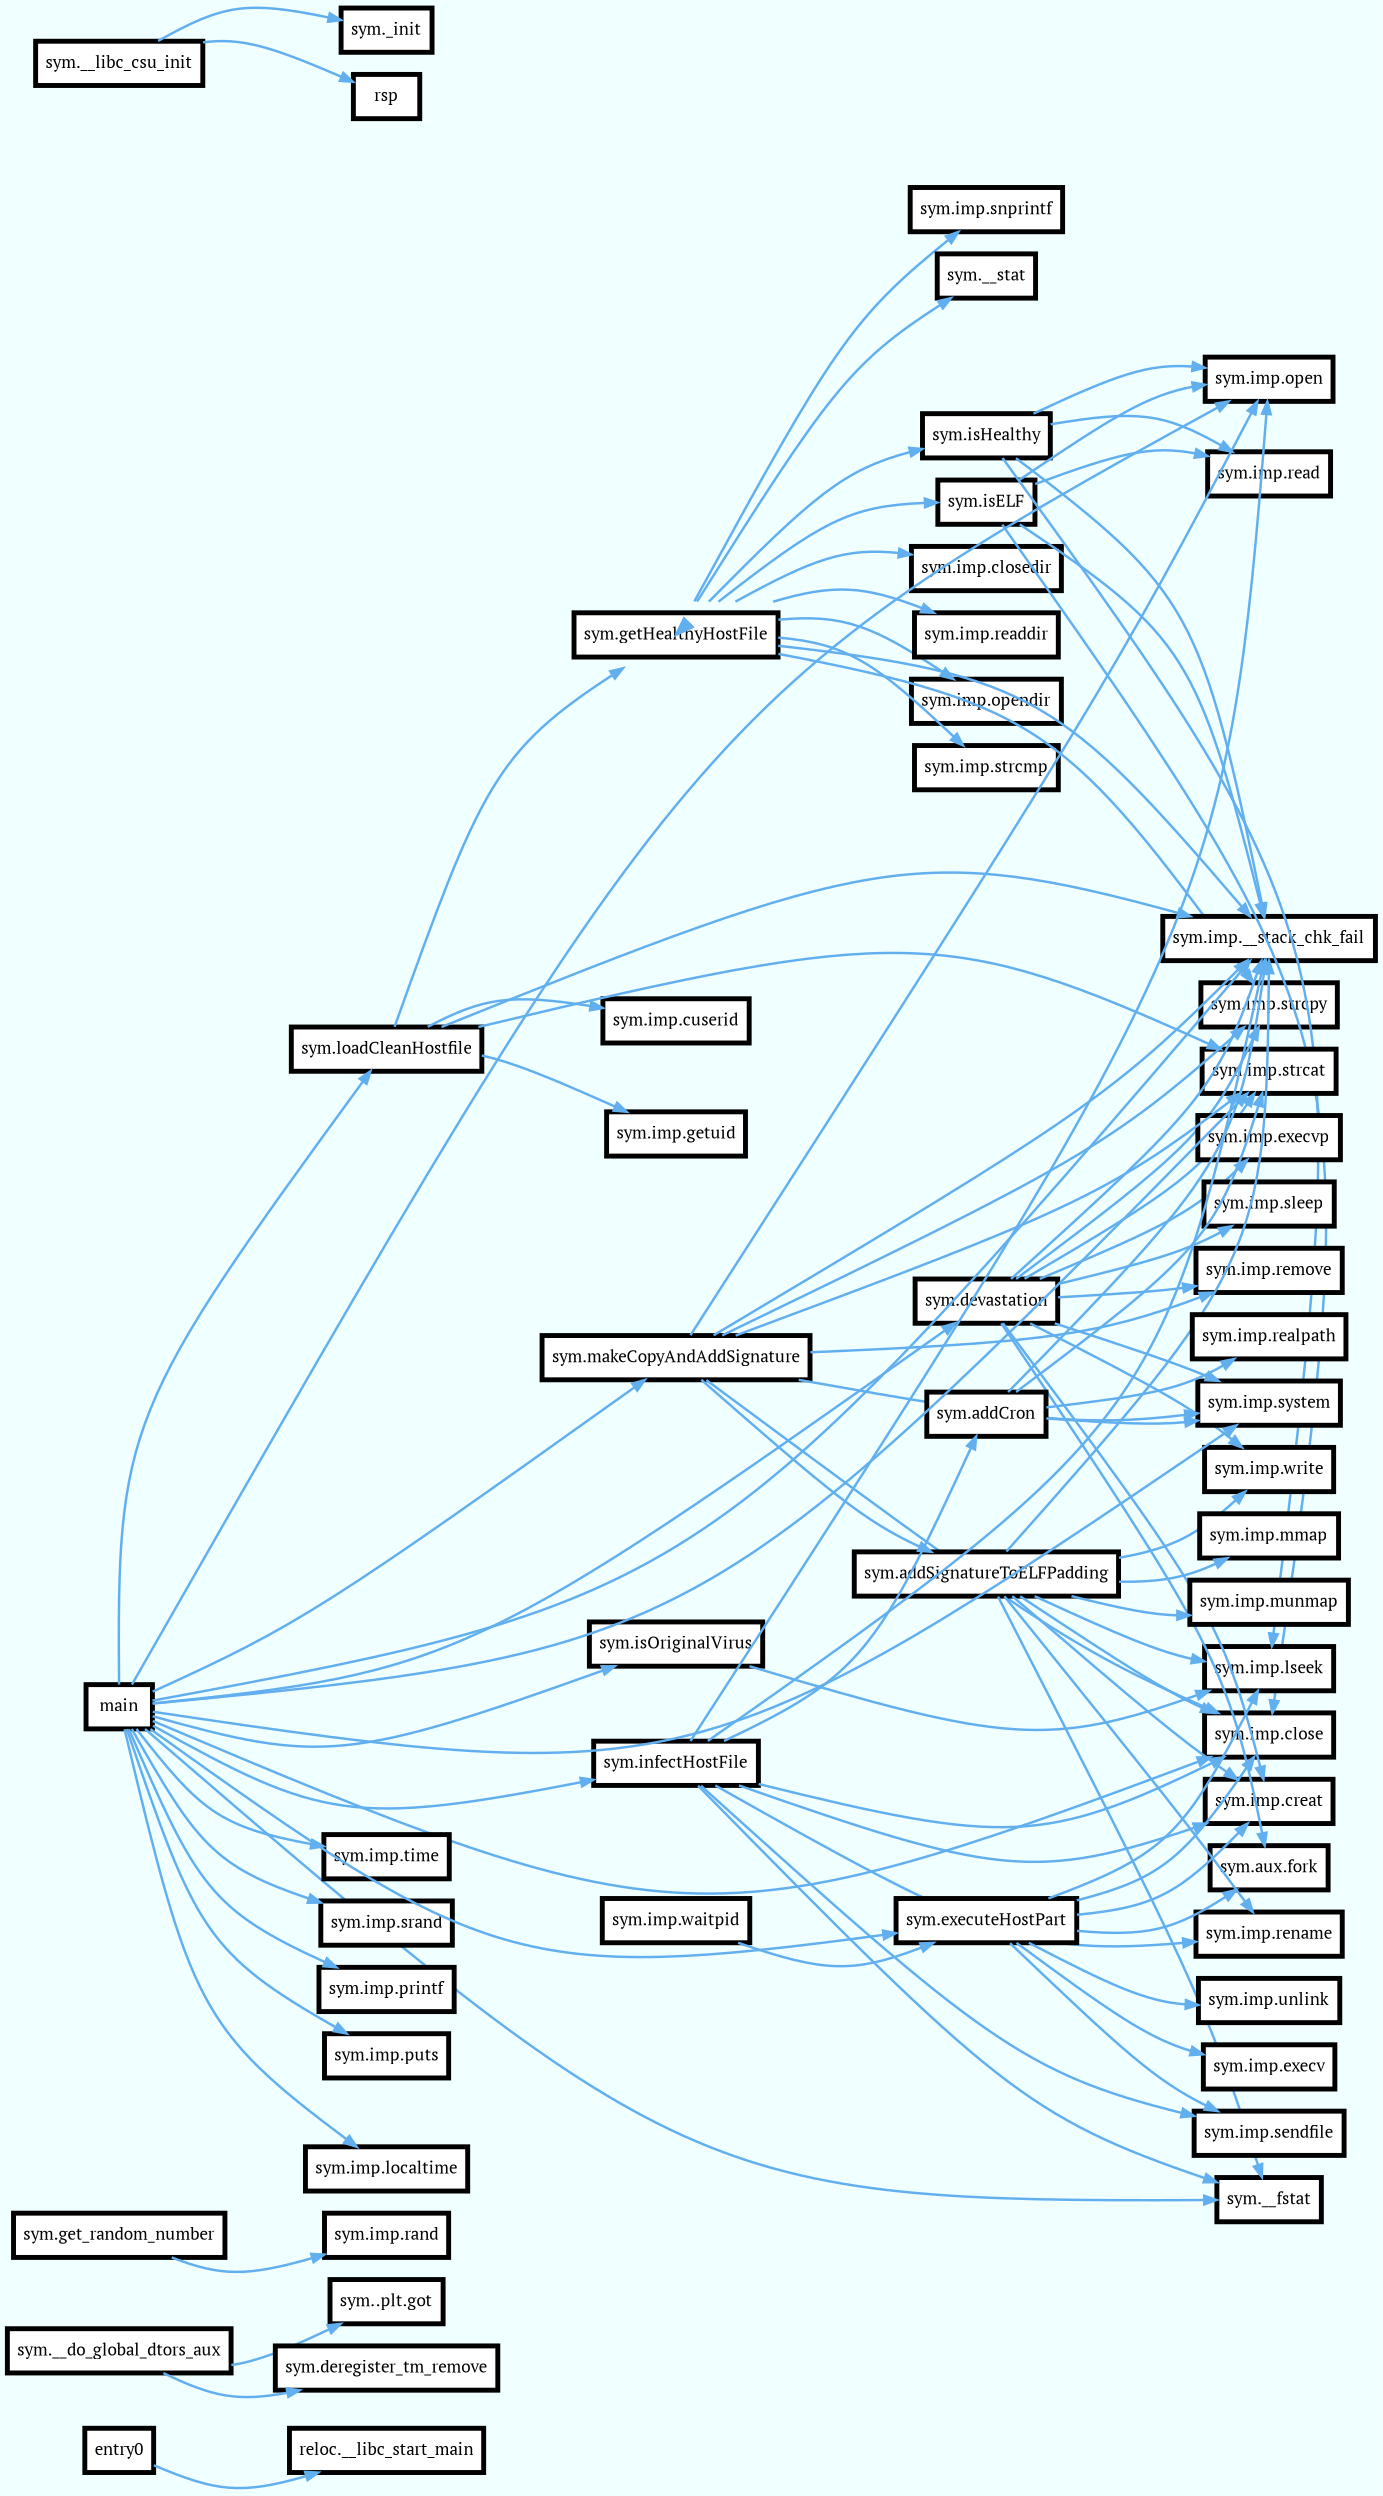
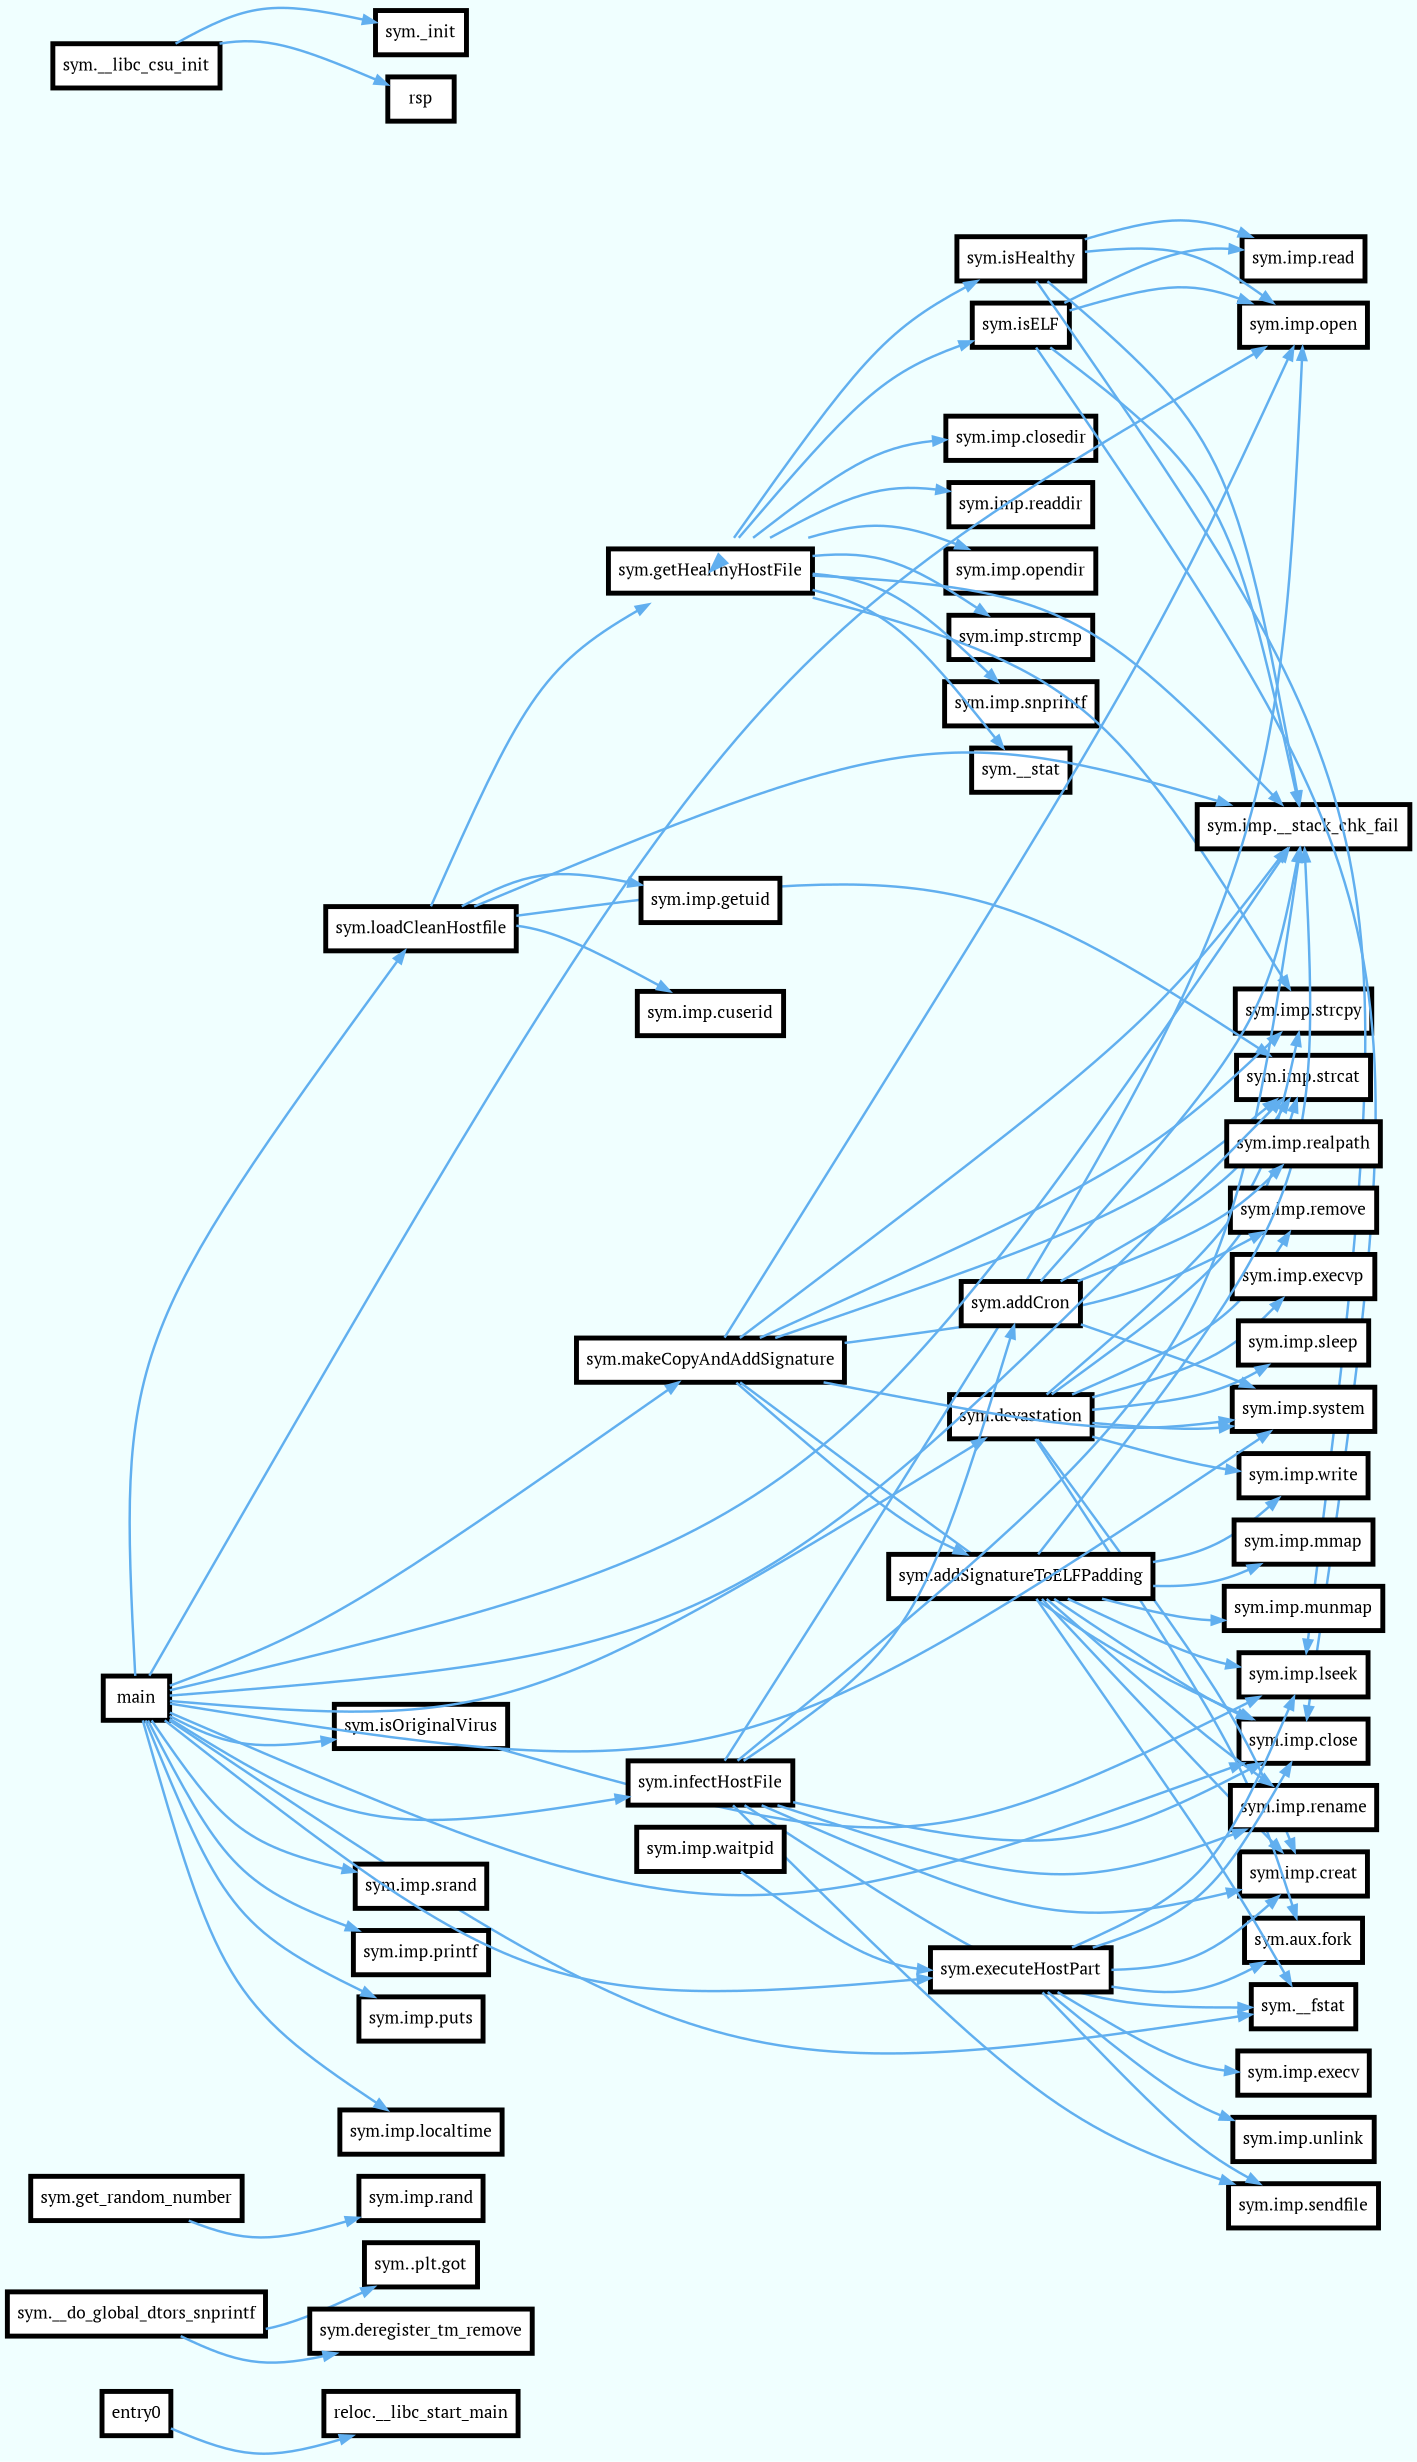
(1157, 1143) -> none
(387, 1857) -> none
(119, 2351) -> (136, 2314)
